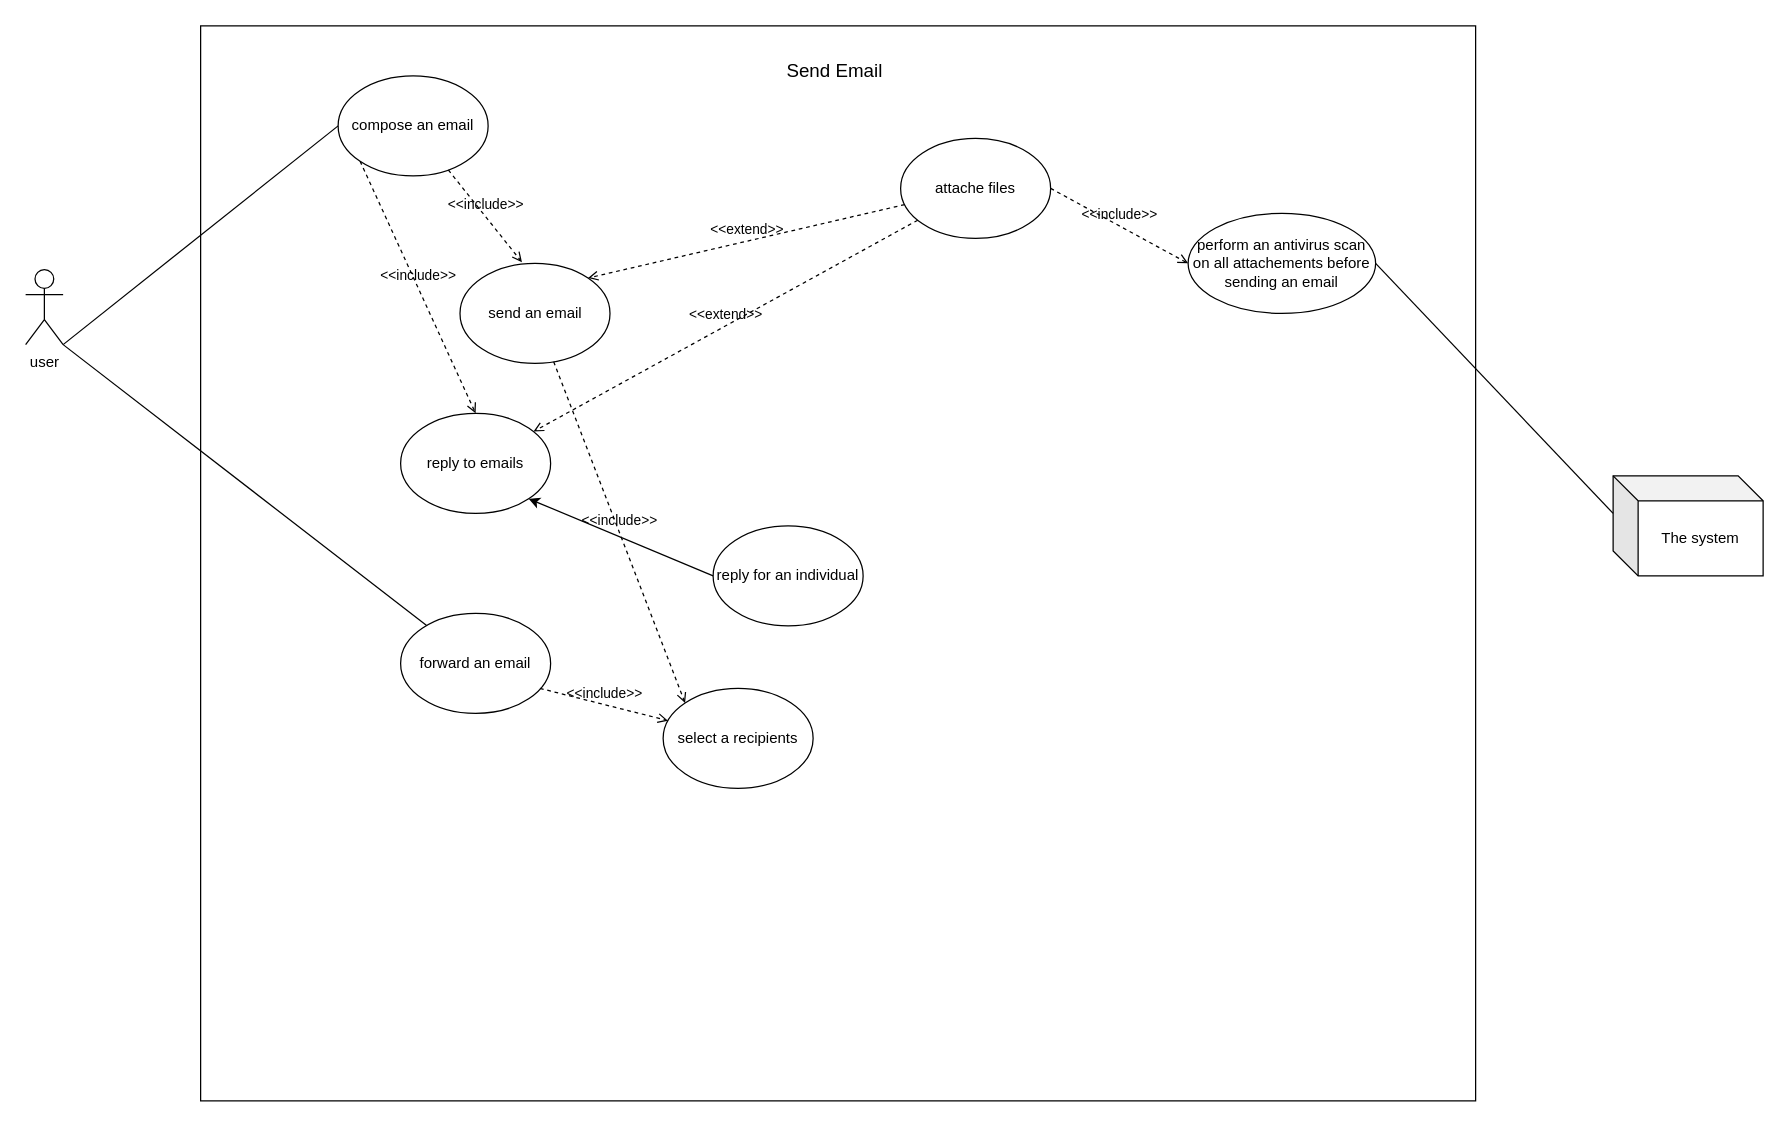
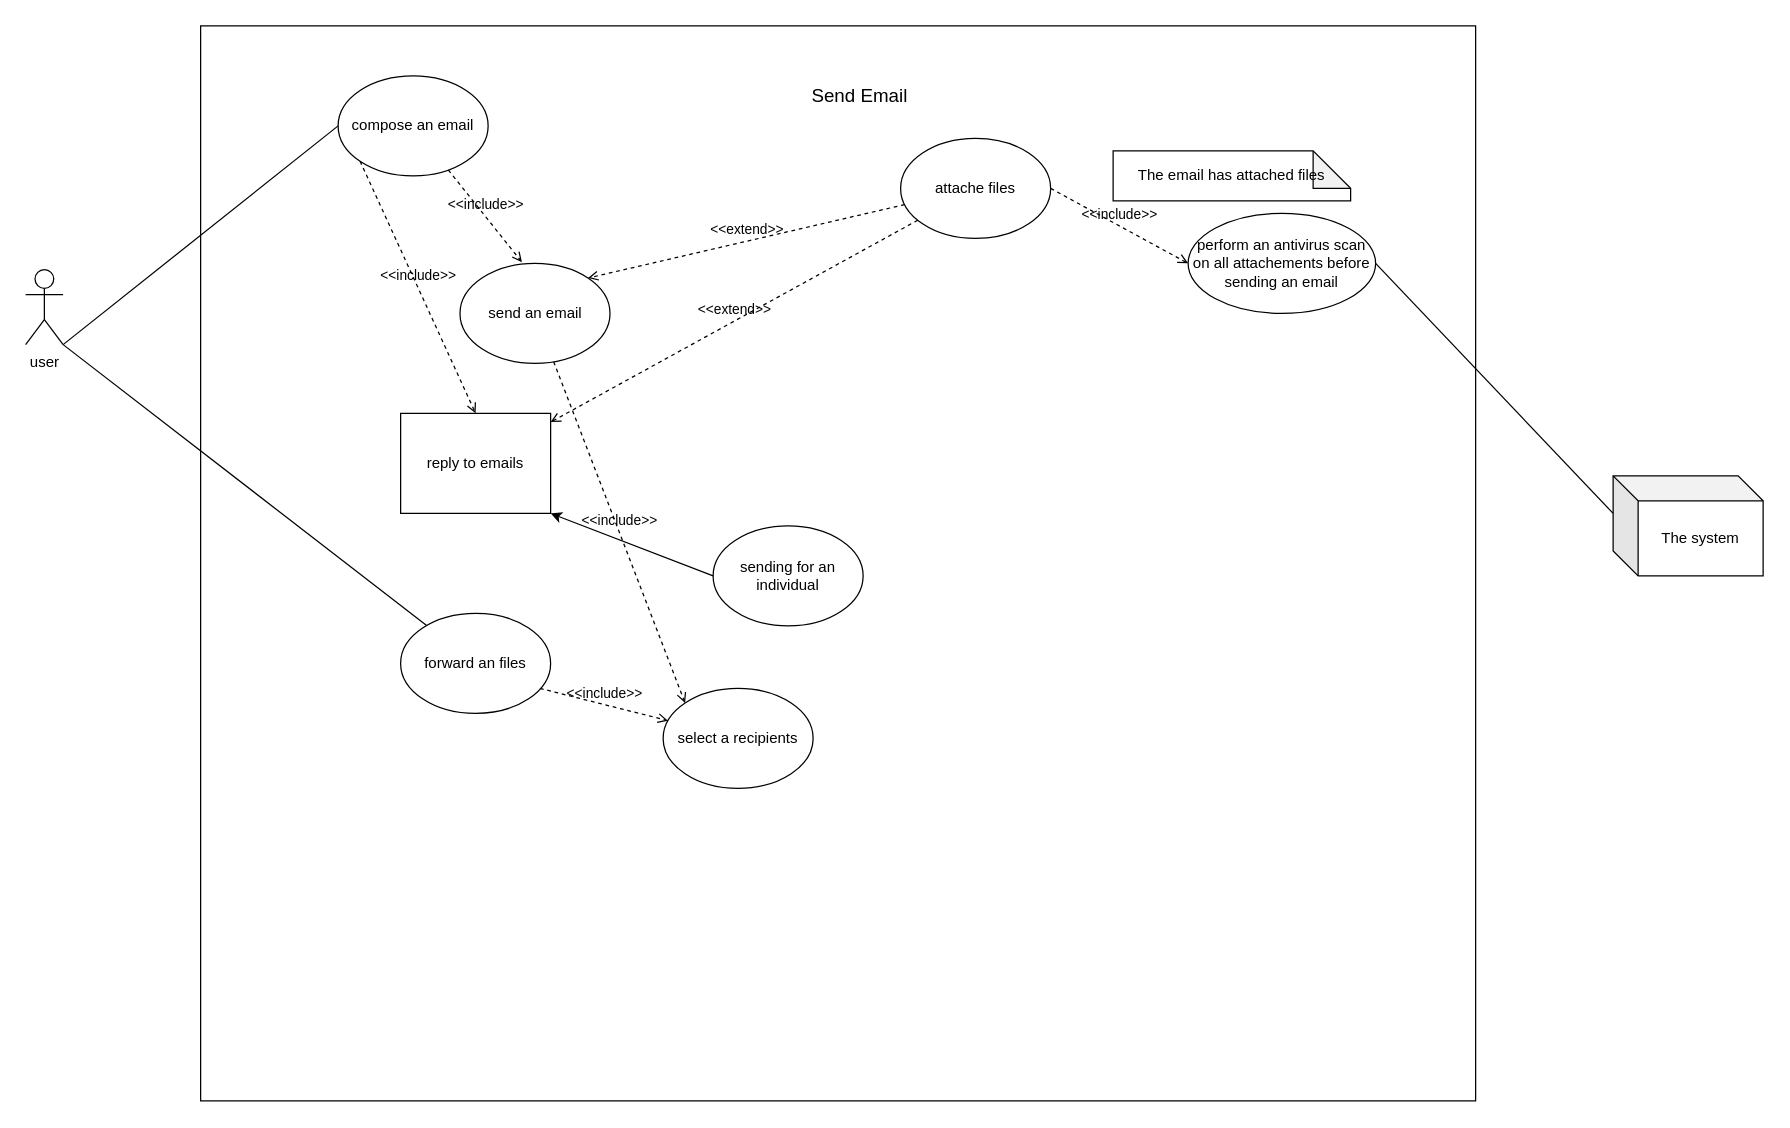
(835, 69) -> (860, 94)
none -> (1232, 176)
(476, 463) -> (476, 463)
(788, 576) -> (788, 576)
(476, 663) -> (476, 663)
